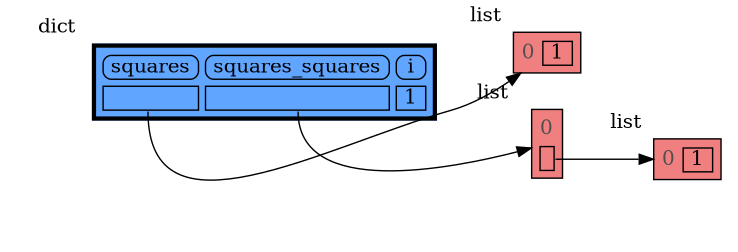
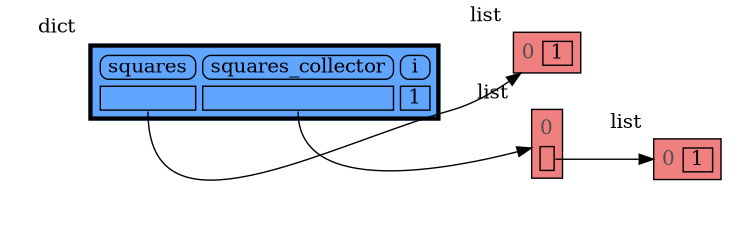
(297, 67) -> (298, 67)
